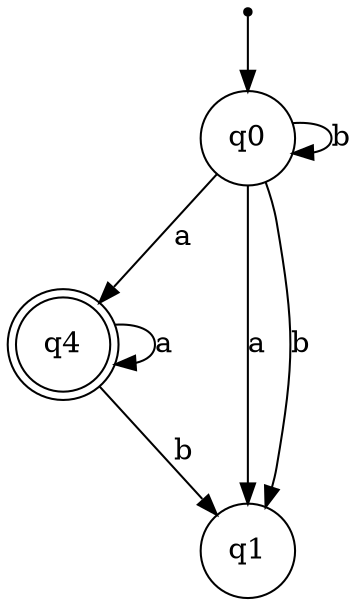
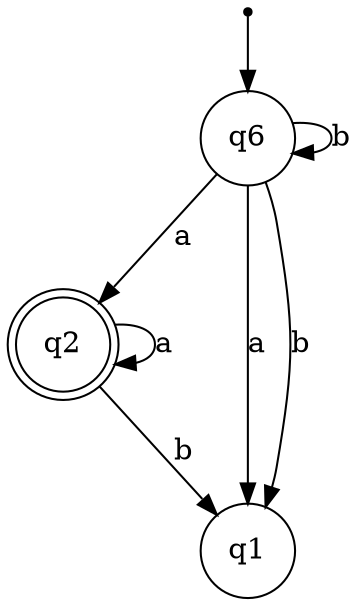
(248, 138) -> (248, 138)
(63, 345) -> (63, 345)
